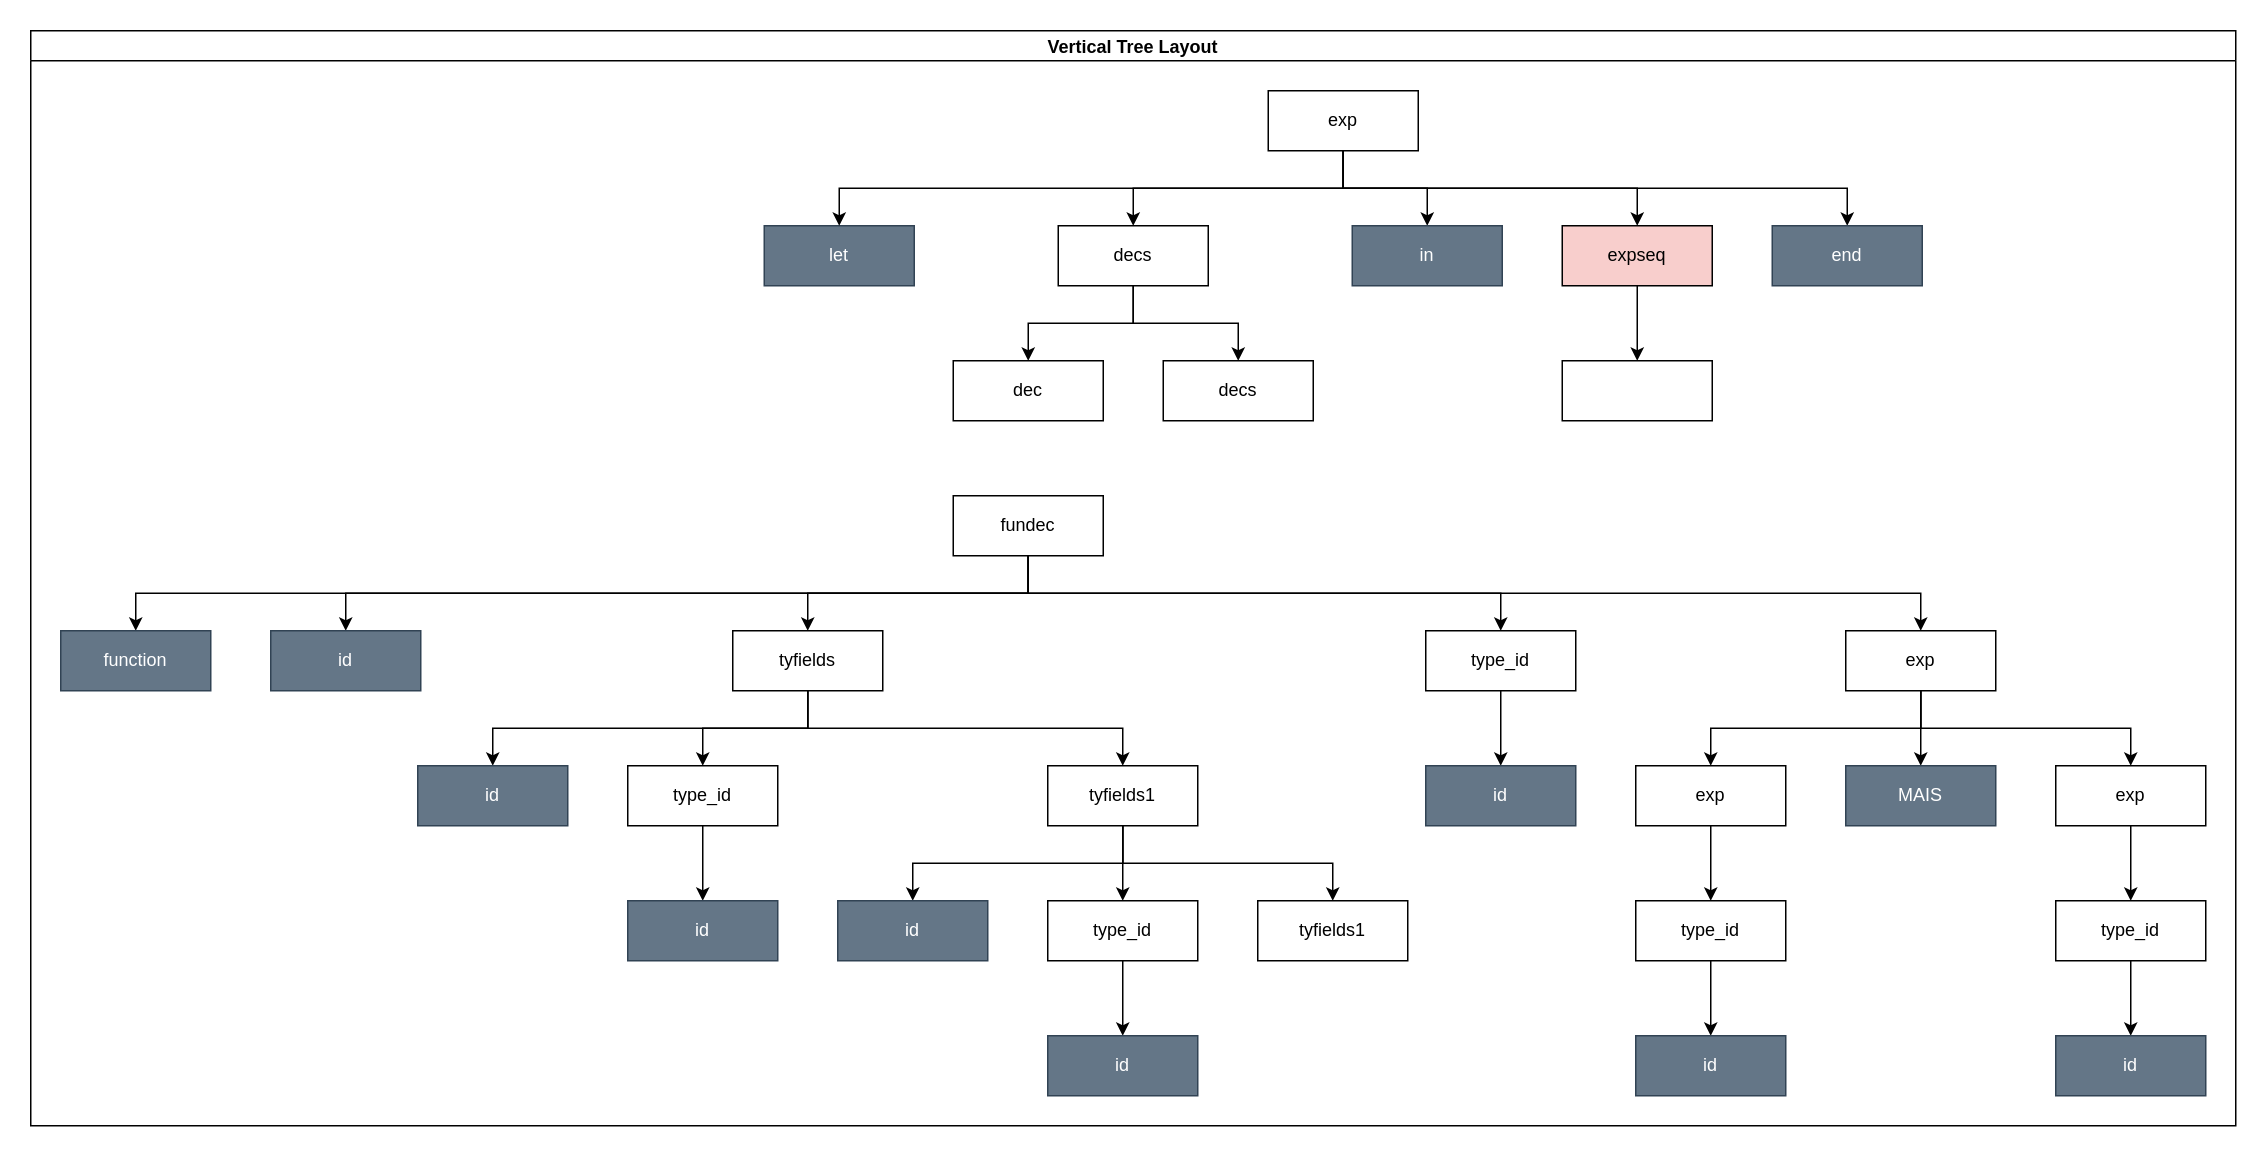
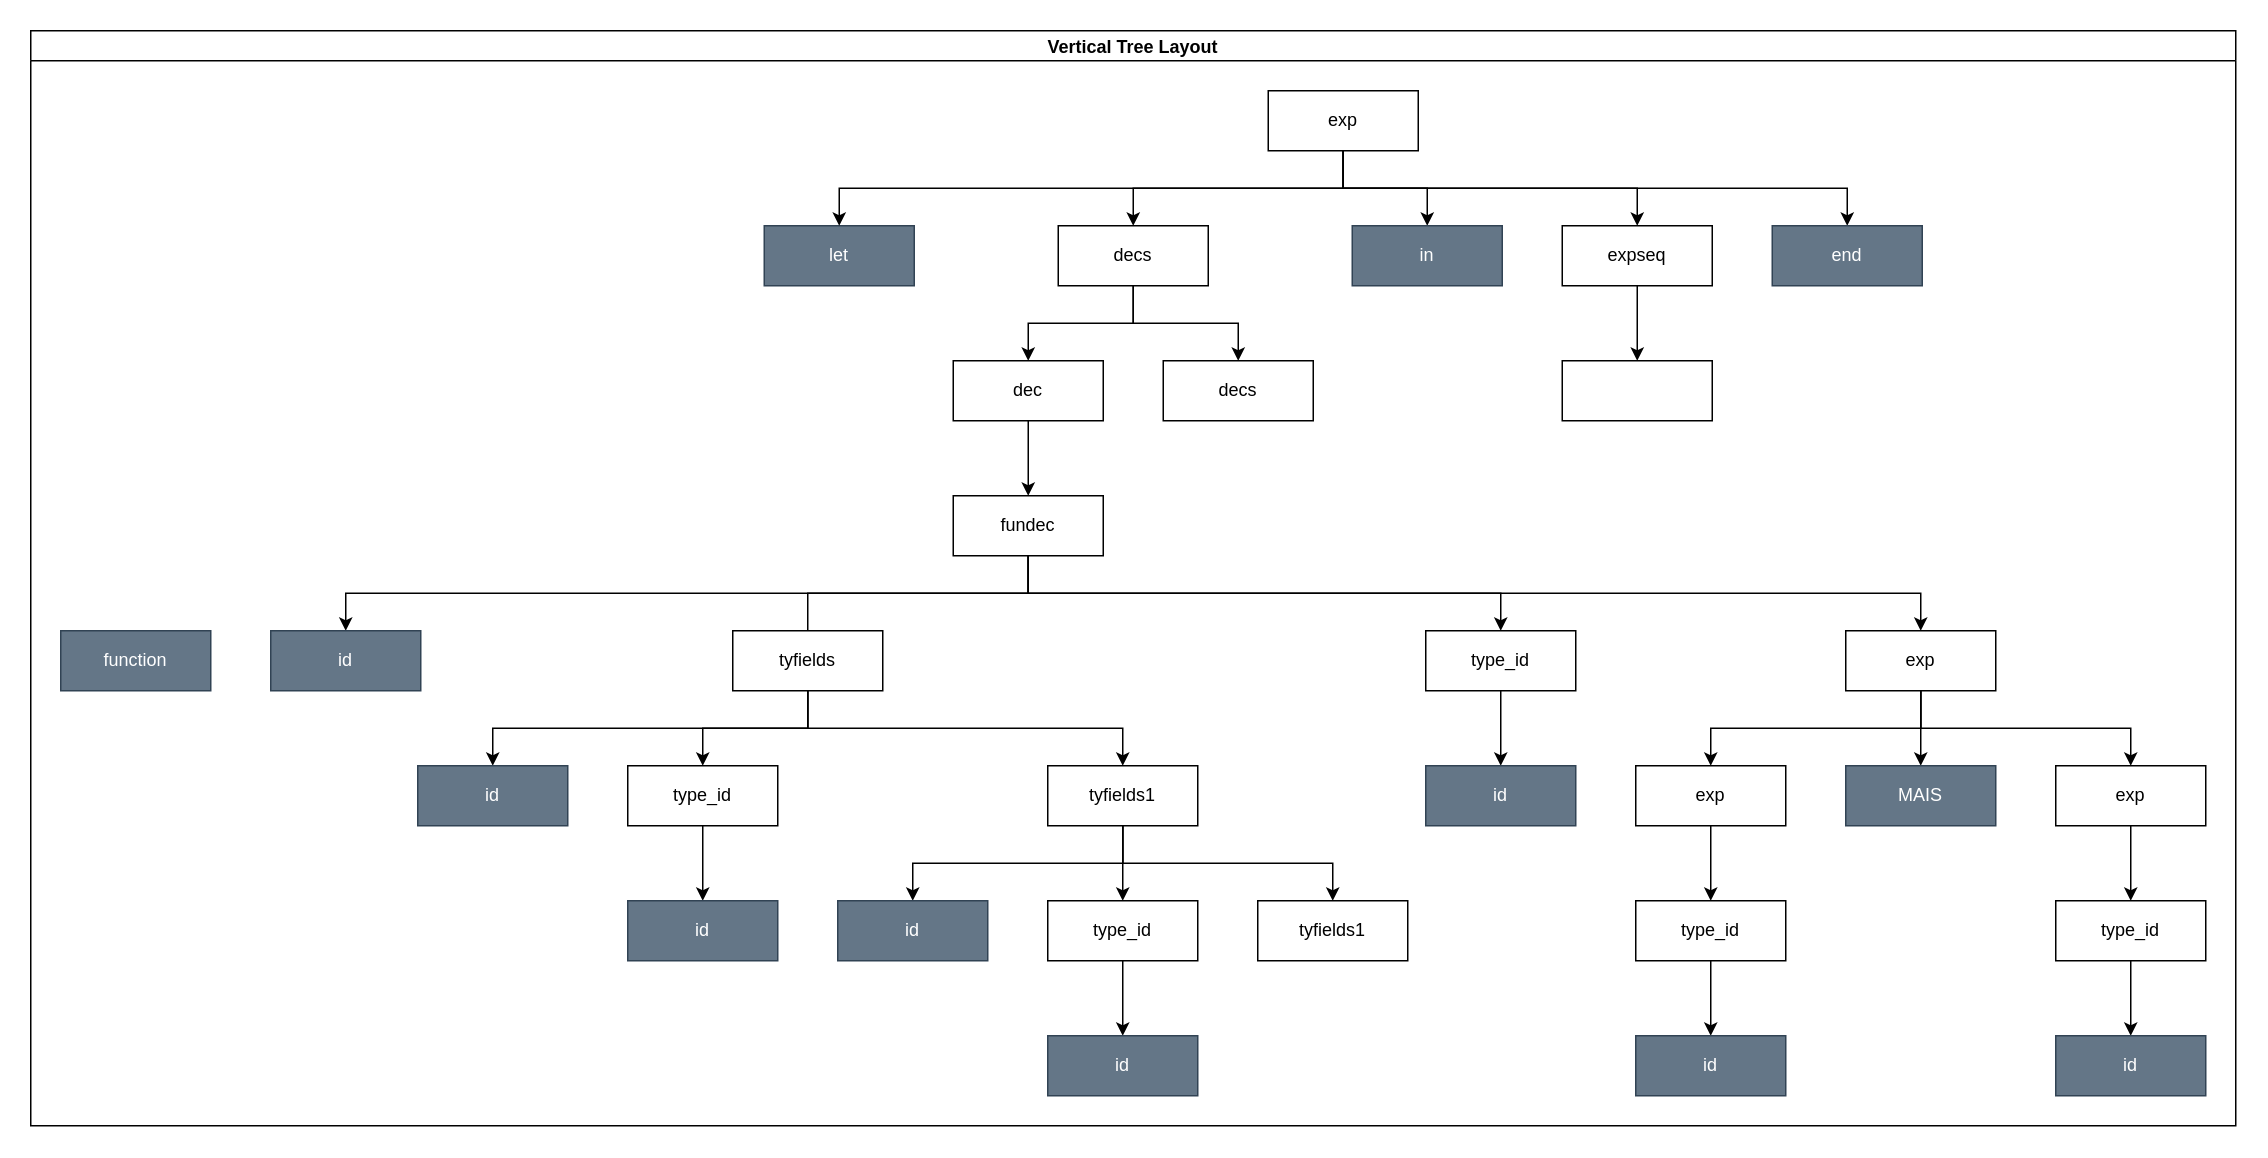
(1637, 256) -> (1637, 256)
none -> (1028, 453)
(226, 593) -> none
(808, 619) -> (808, 623)
